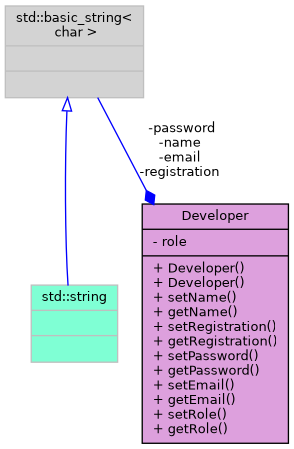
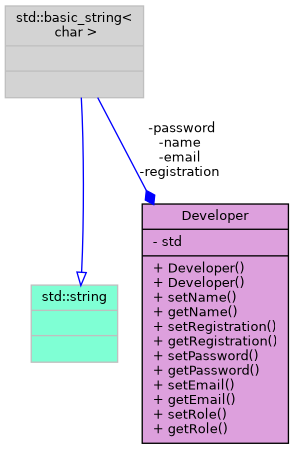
(66, 198) -> (83, 185)
(170, 242) -> (167, 242)
